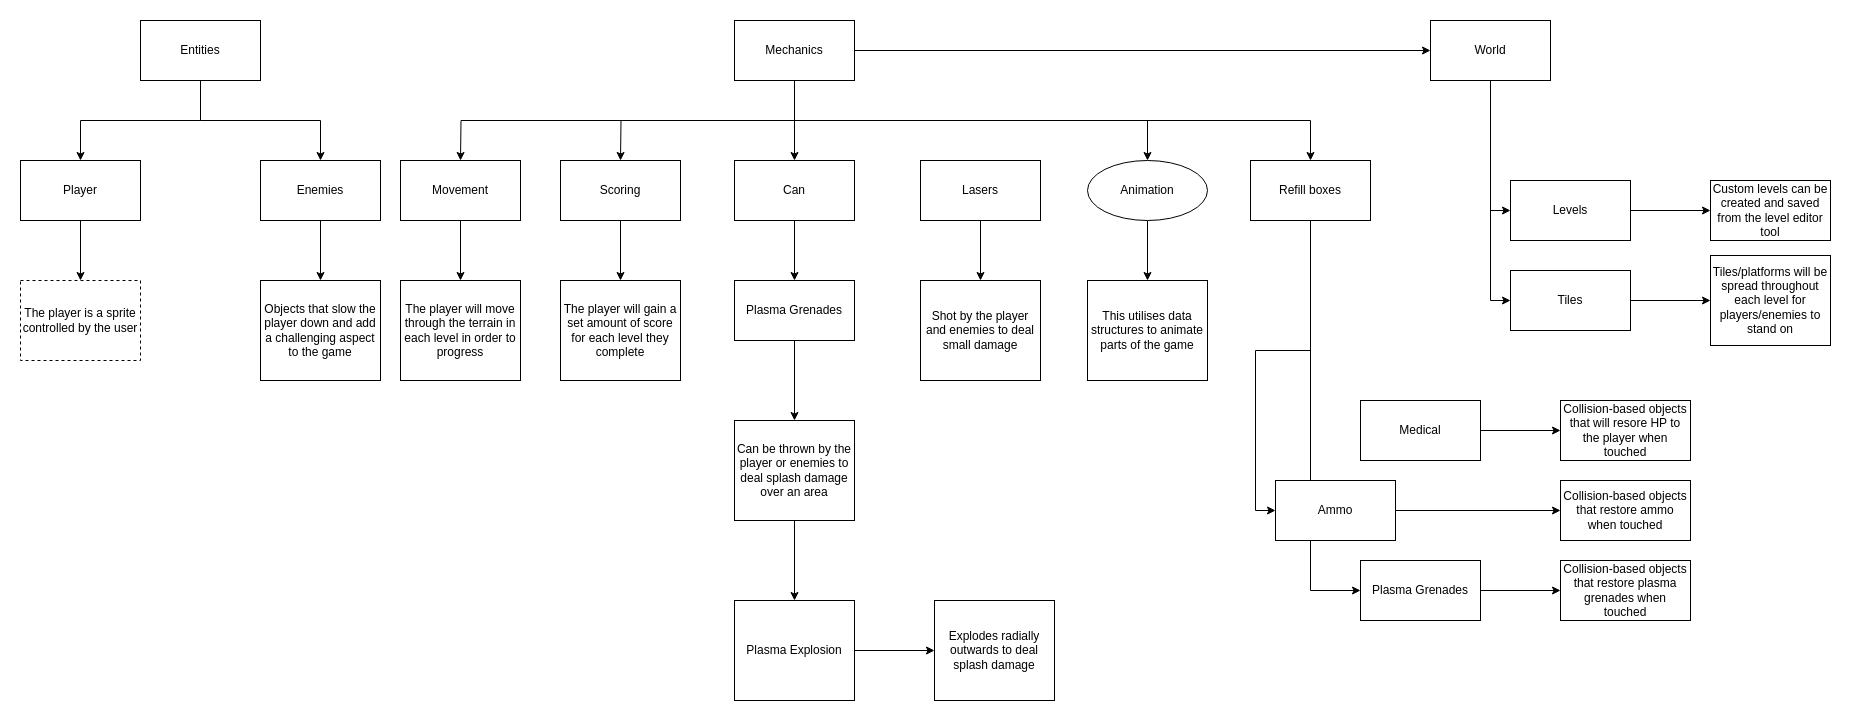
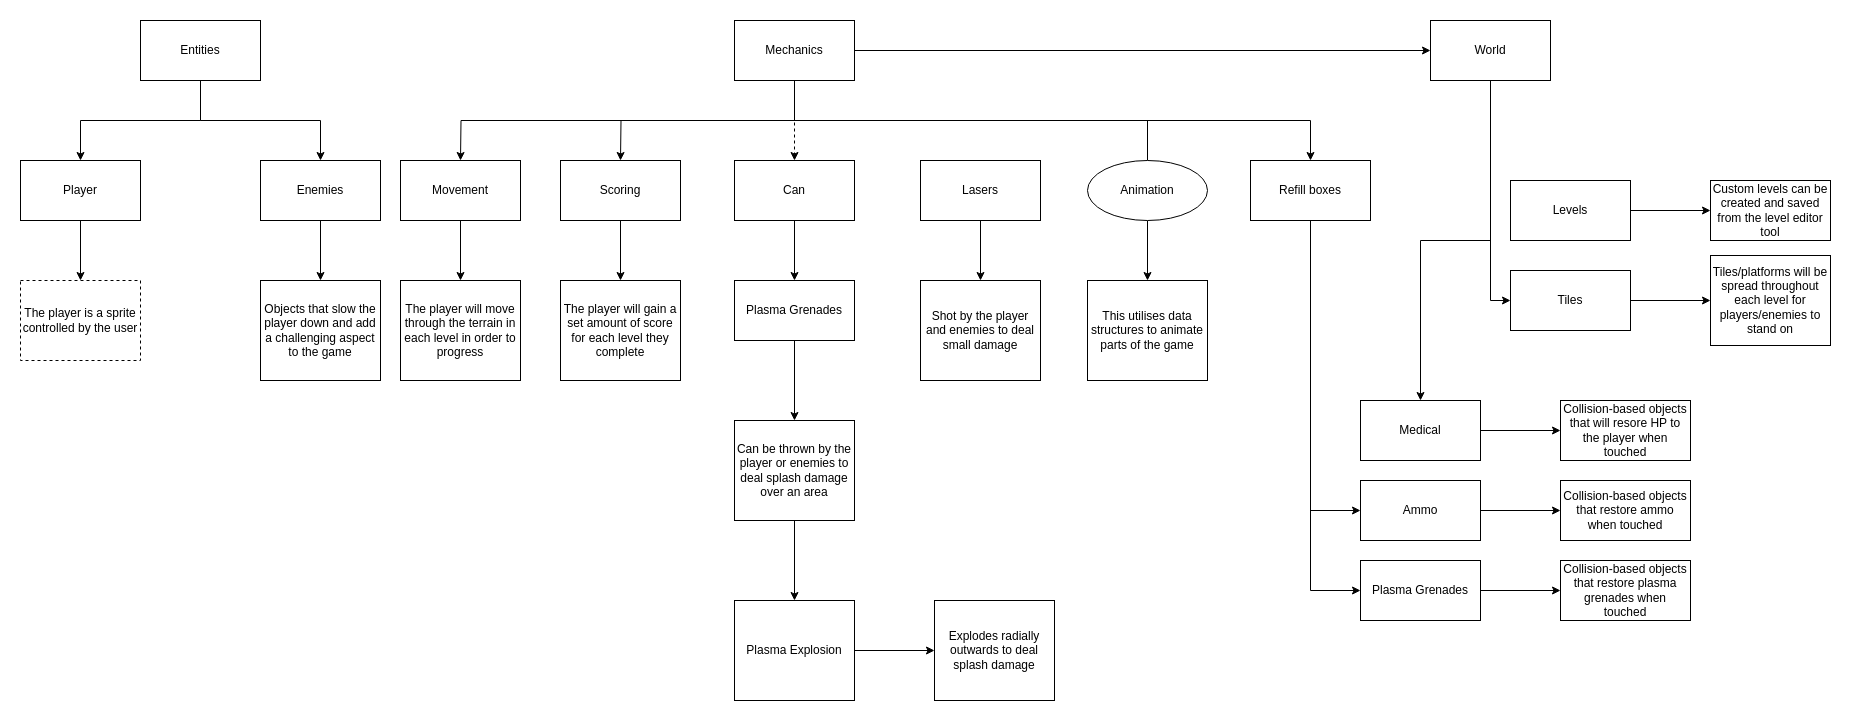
(795, 138) -> (795, 138)
(1148, 152) -> (1148, 154)
(1498, 211) -> (1421, 283)
(1336, 511) -> (1421, 511)
